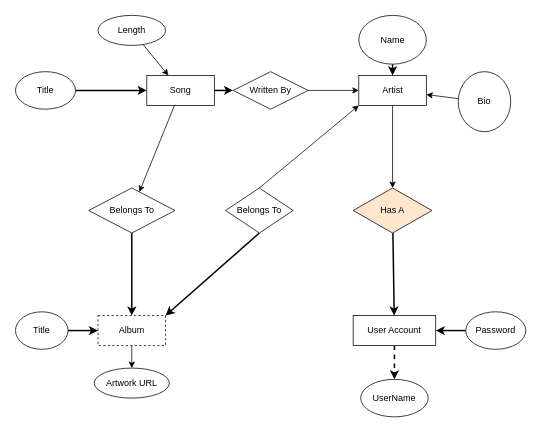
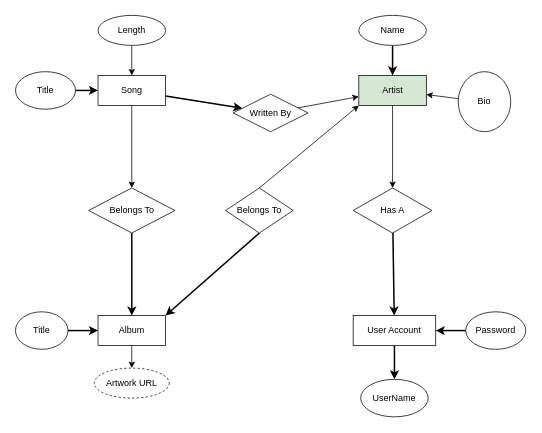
(392, 40) -> (392, 30)
(180, 90) -> (132, 90)
(270, 90) -> (270, 113)
(392, 90) -> (392, 90)
(392, 210) -> (392, 210)
(132, 330) -> (132, 330)
(394, 361) -> (394, 361)
(132, 383) -> (132, 383)
